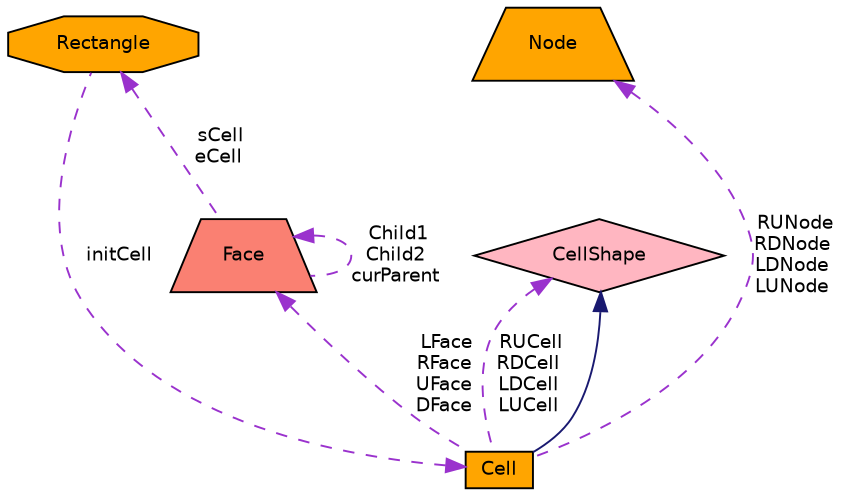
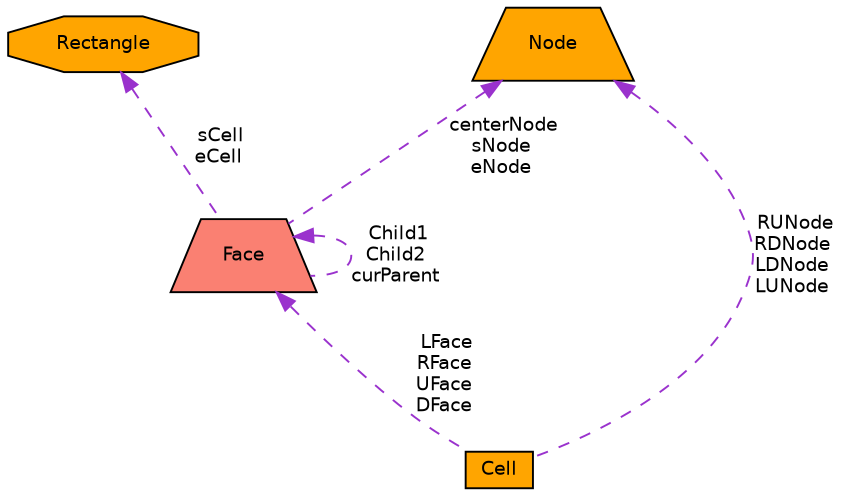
none -> (387, 158)
(599, 256) -> none
(142, 364) -> none
